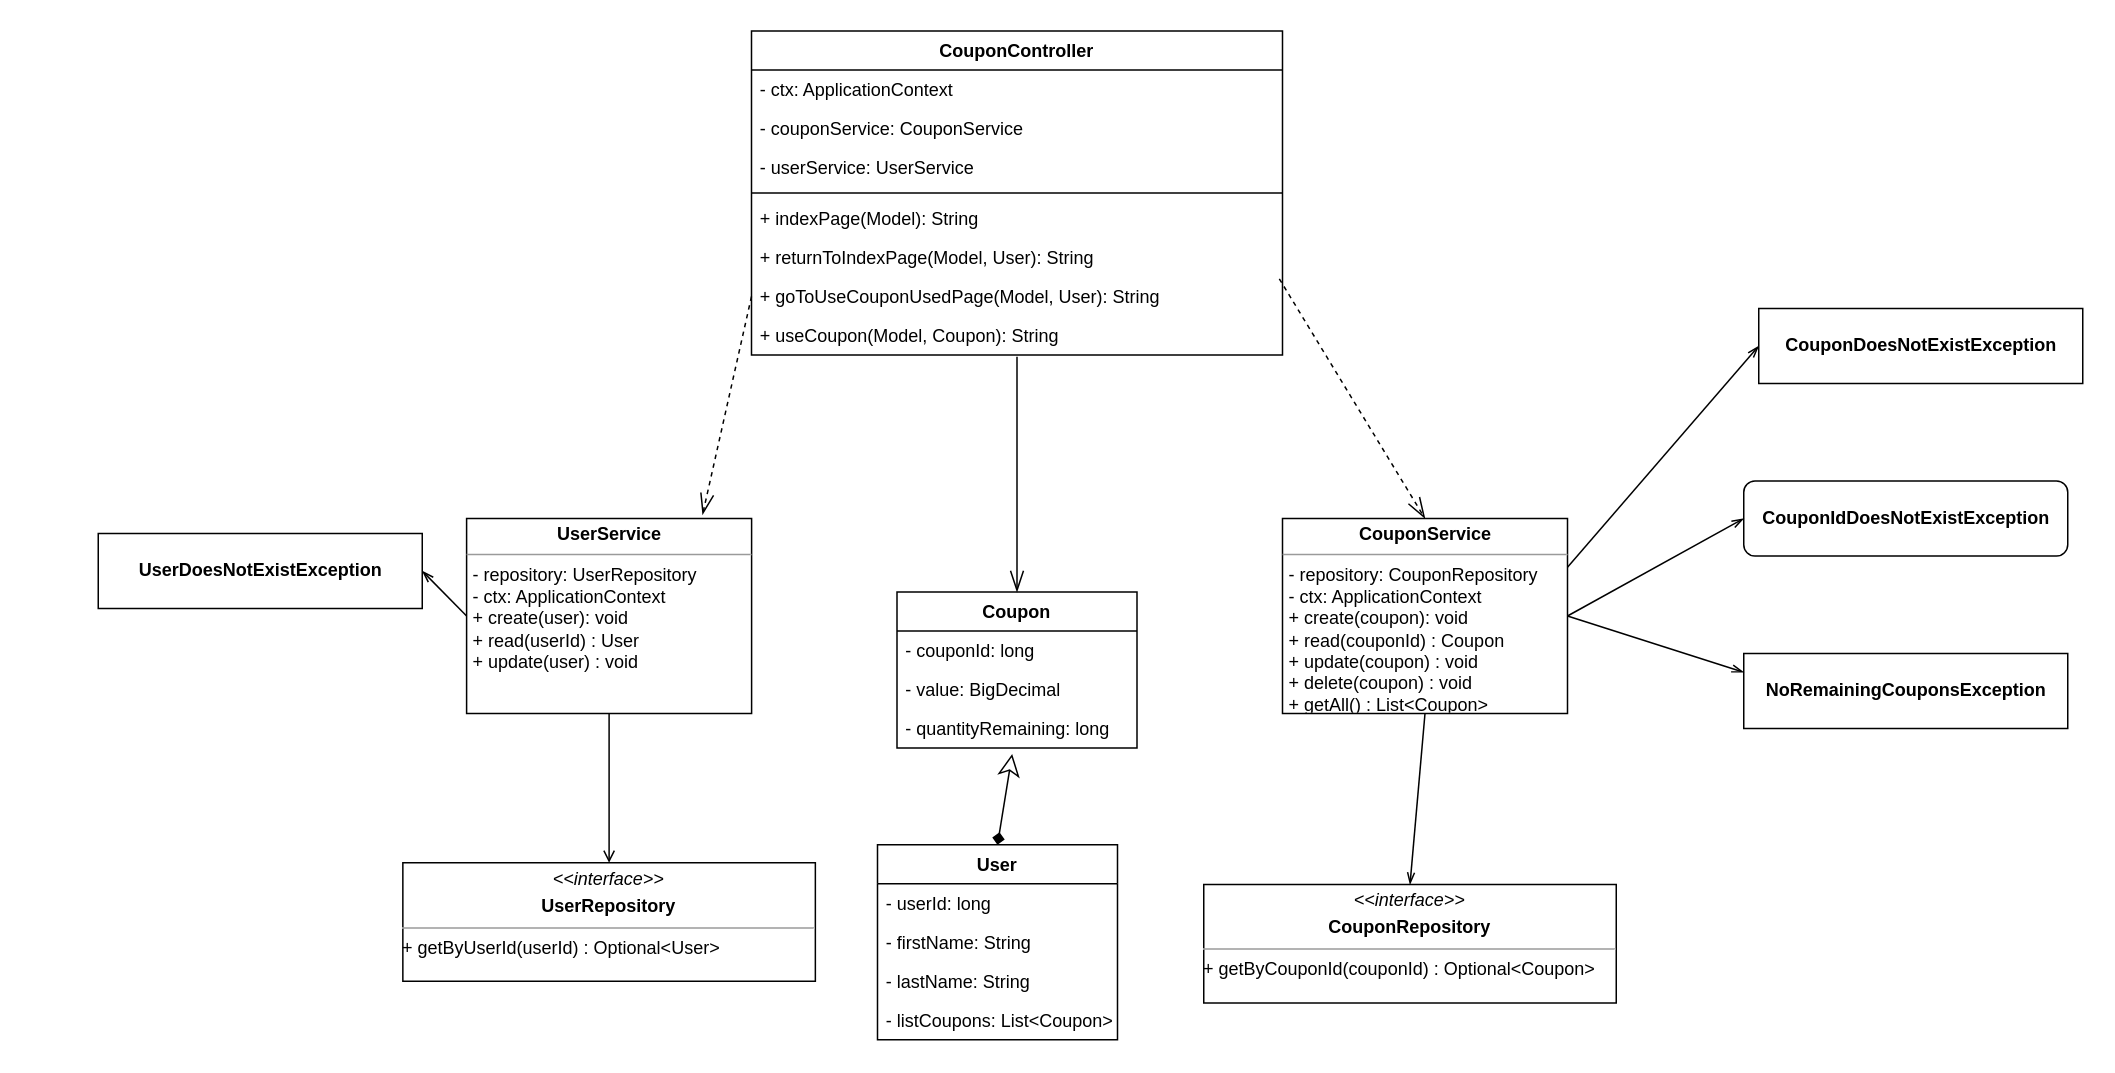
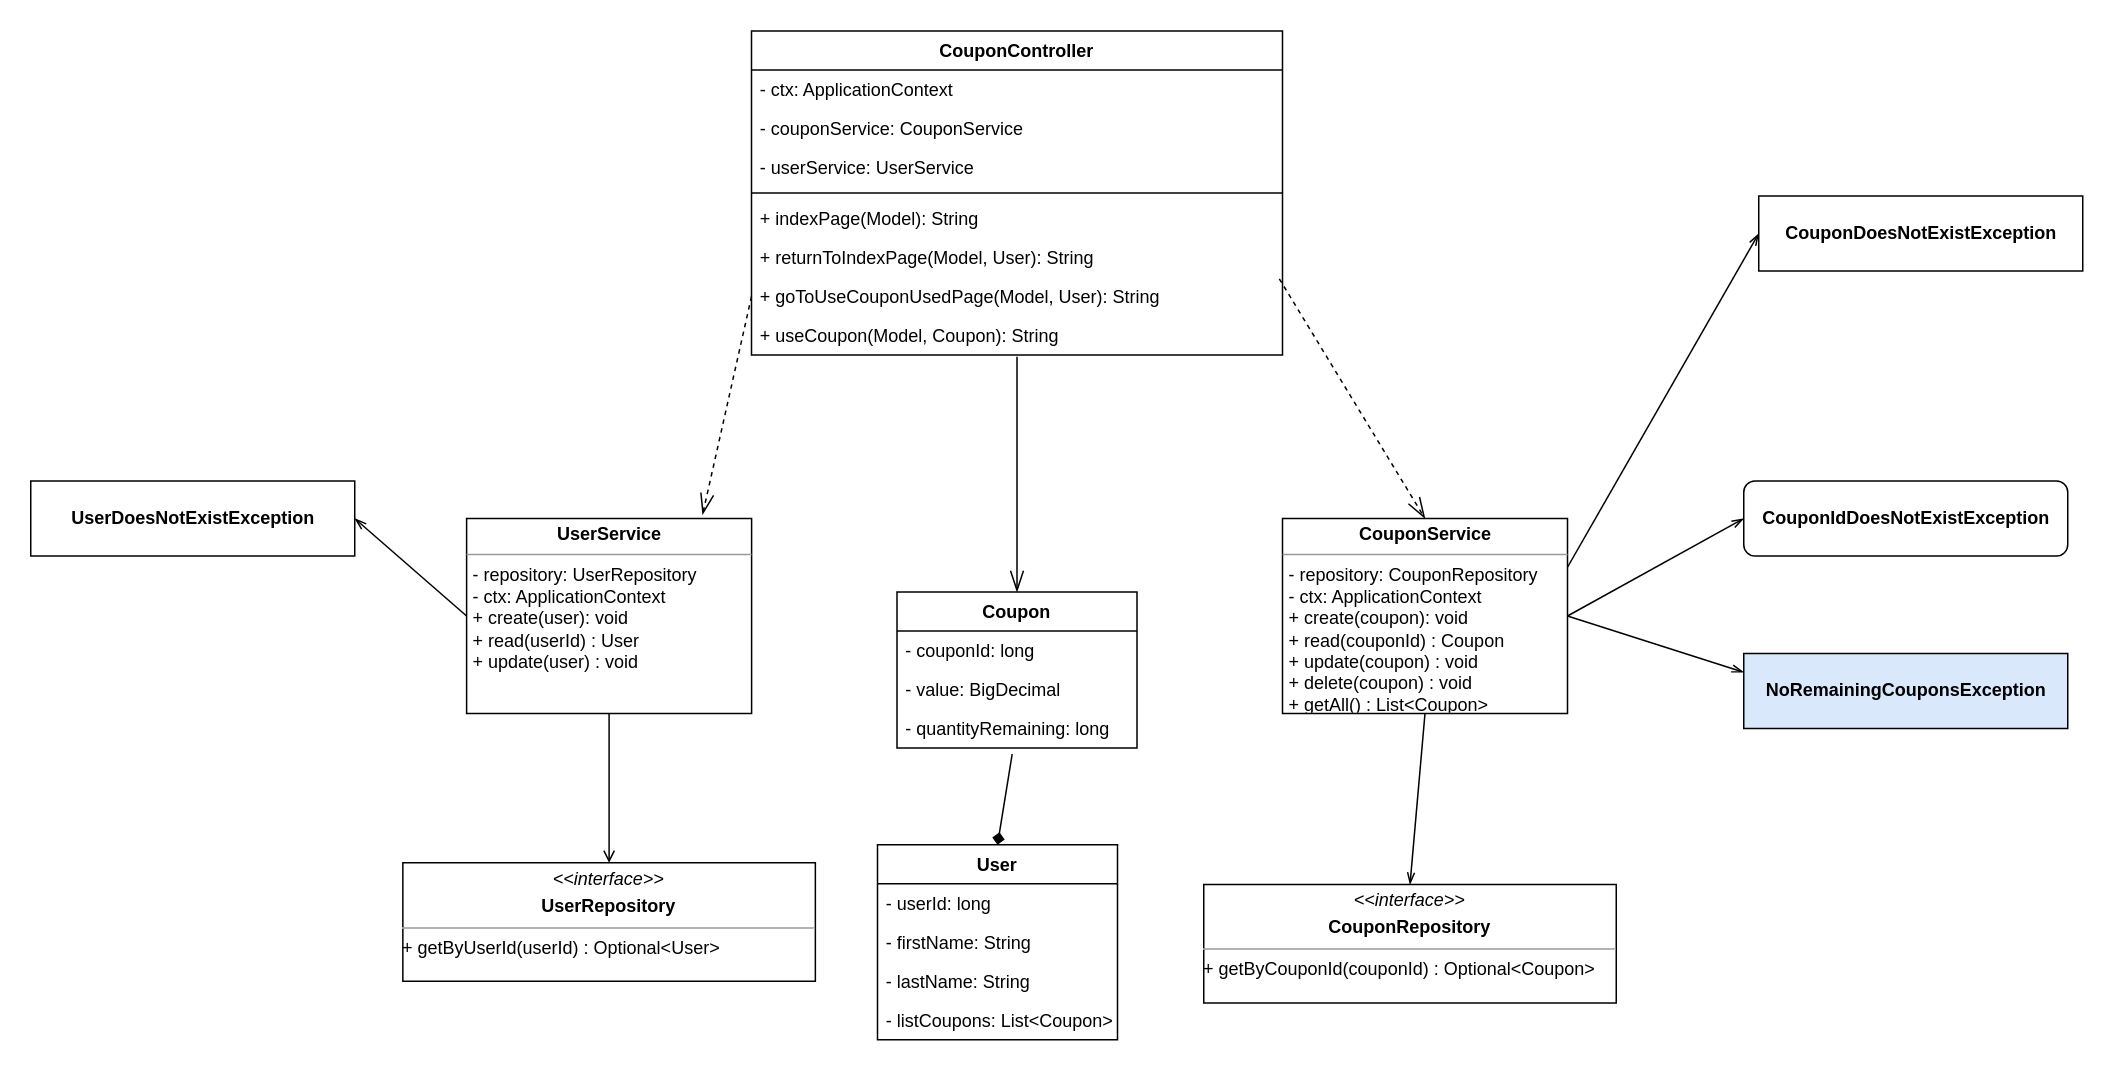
(1921, 346) -> (1921, 233)
(260, 571) -> (193, 518)
(1906, 691) -> (1906, 691)
(1009, 772) -> (1011, 764)
